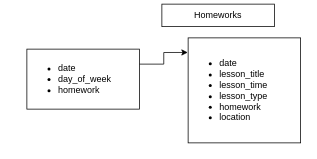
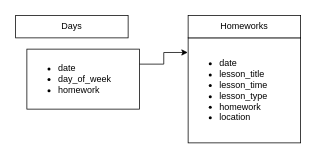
(218, 15) -> (244, 27)
none -> (72, 27)
